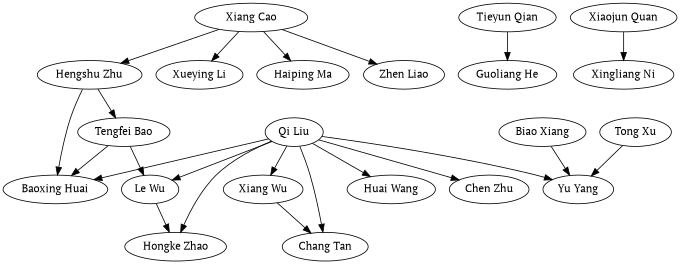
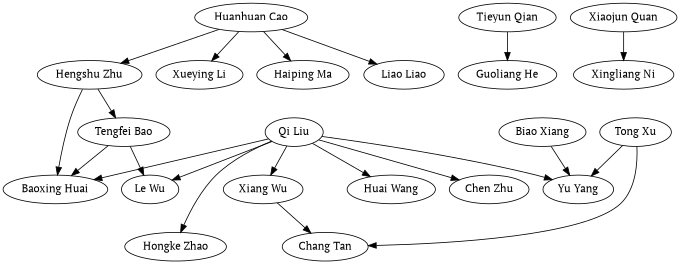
(251, 18) -> (251, 18)
(404, 75) -> (404, 75)
(313, 185) -> (532, 233)
(161, 214) -> none
